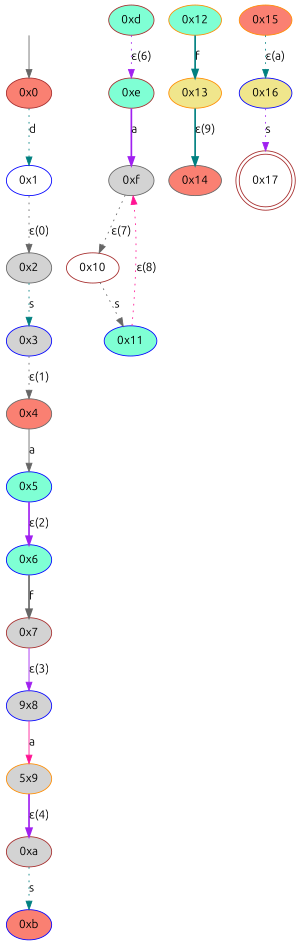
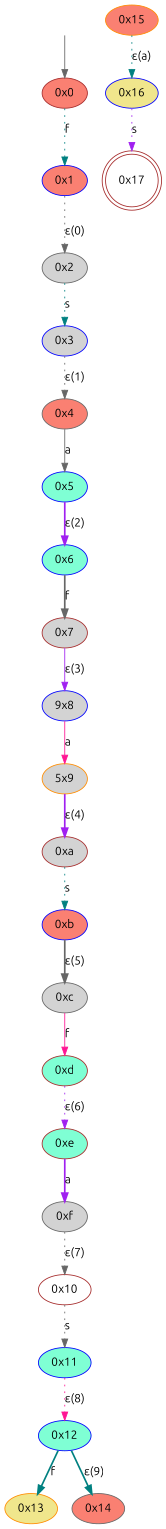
(195, 20) -> (65, 1436)
(33, 130) -> (67, 130)
(195, 133) -> (80, 1468)
(29, 181) -> (65, 181)
(136, 265) -> (65, 1395)
none -> (65, 998)
